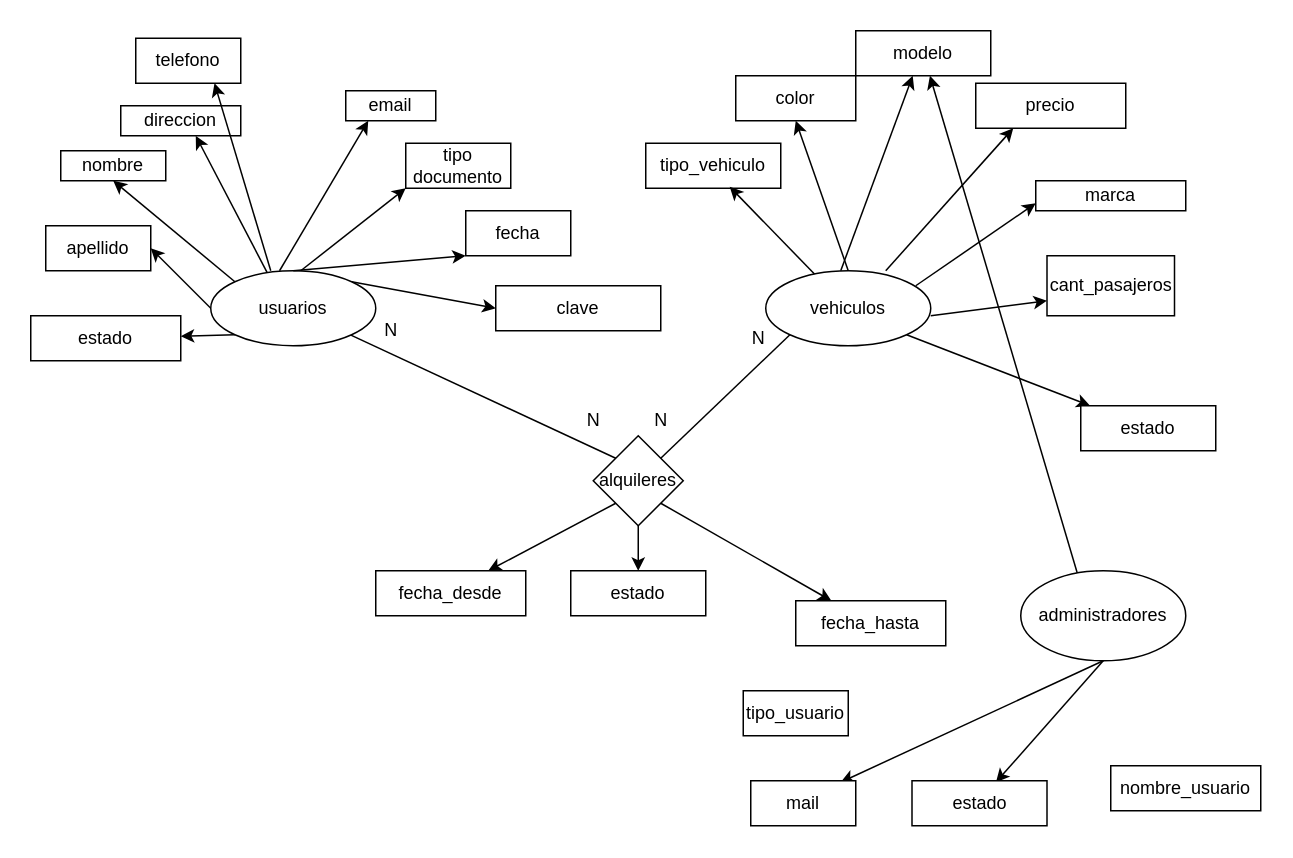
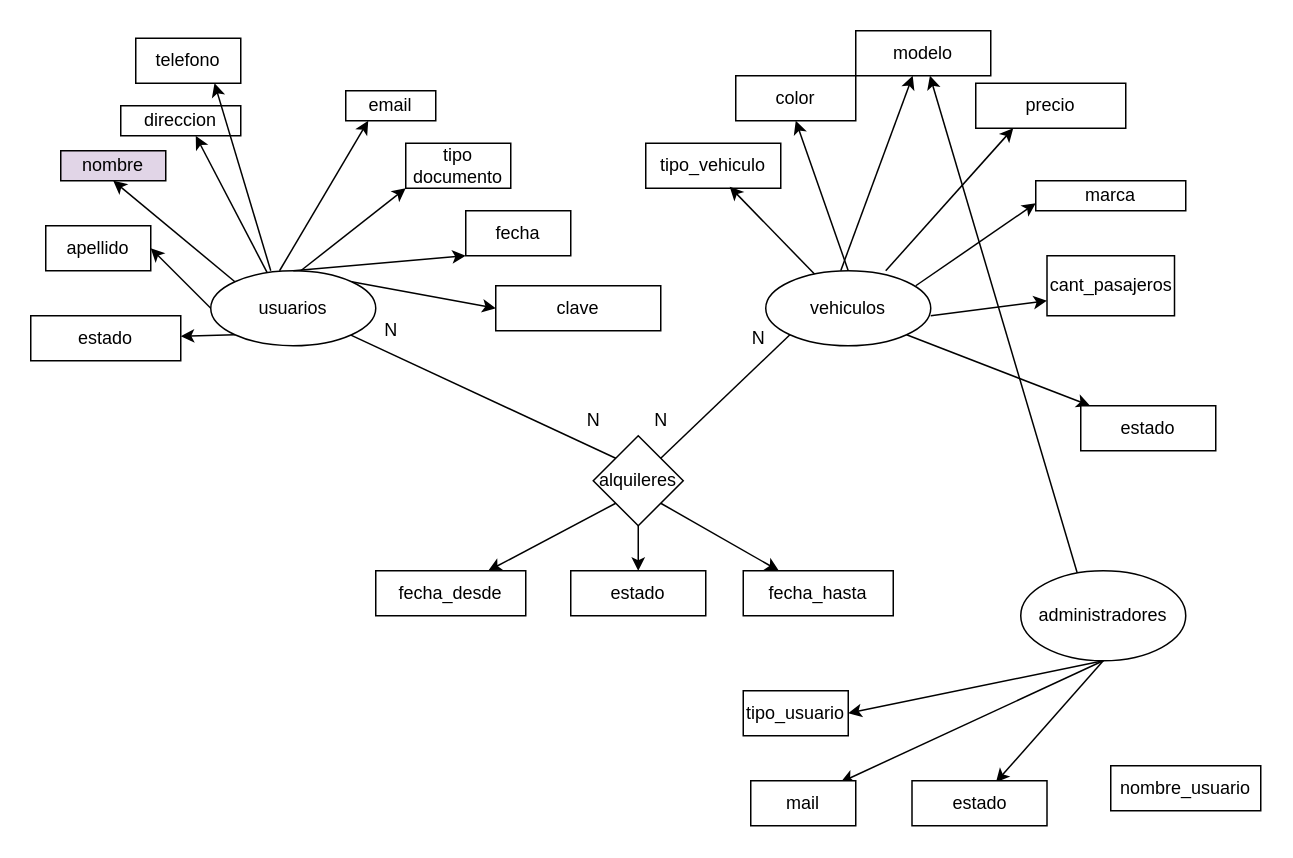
(113, 166) -> (113, 166)
(871, 623) -> (818, 593)
none -> (975, 687)
